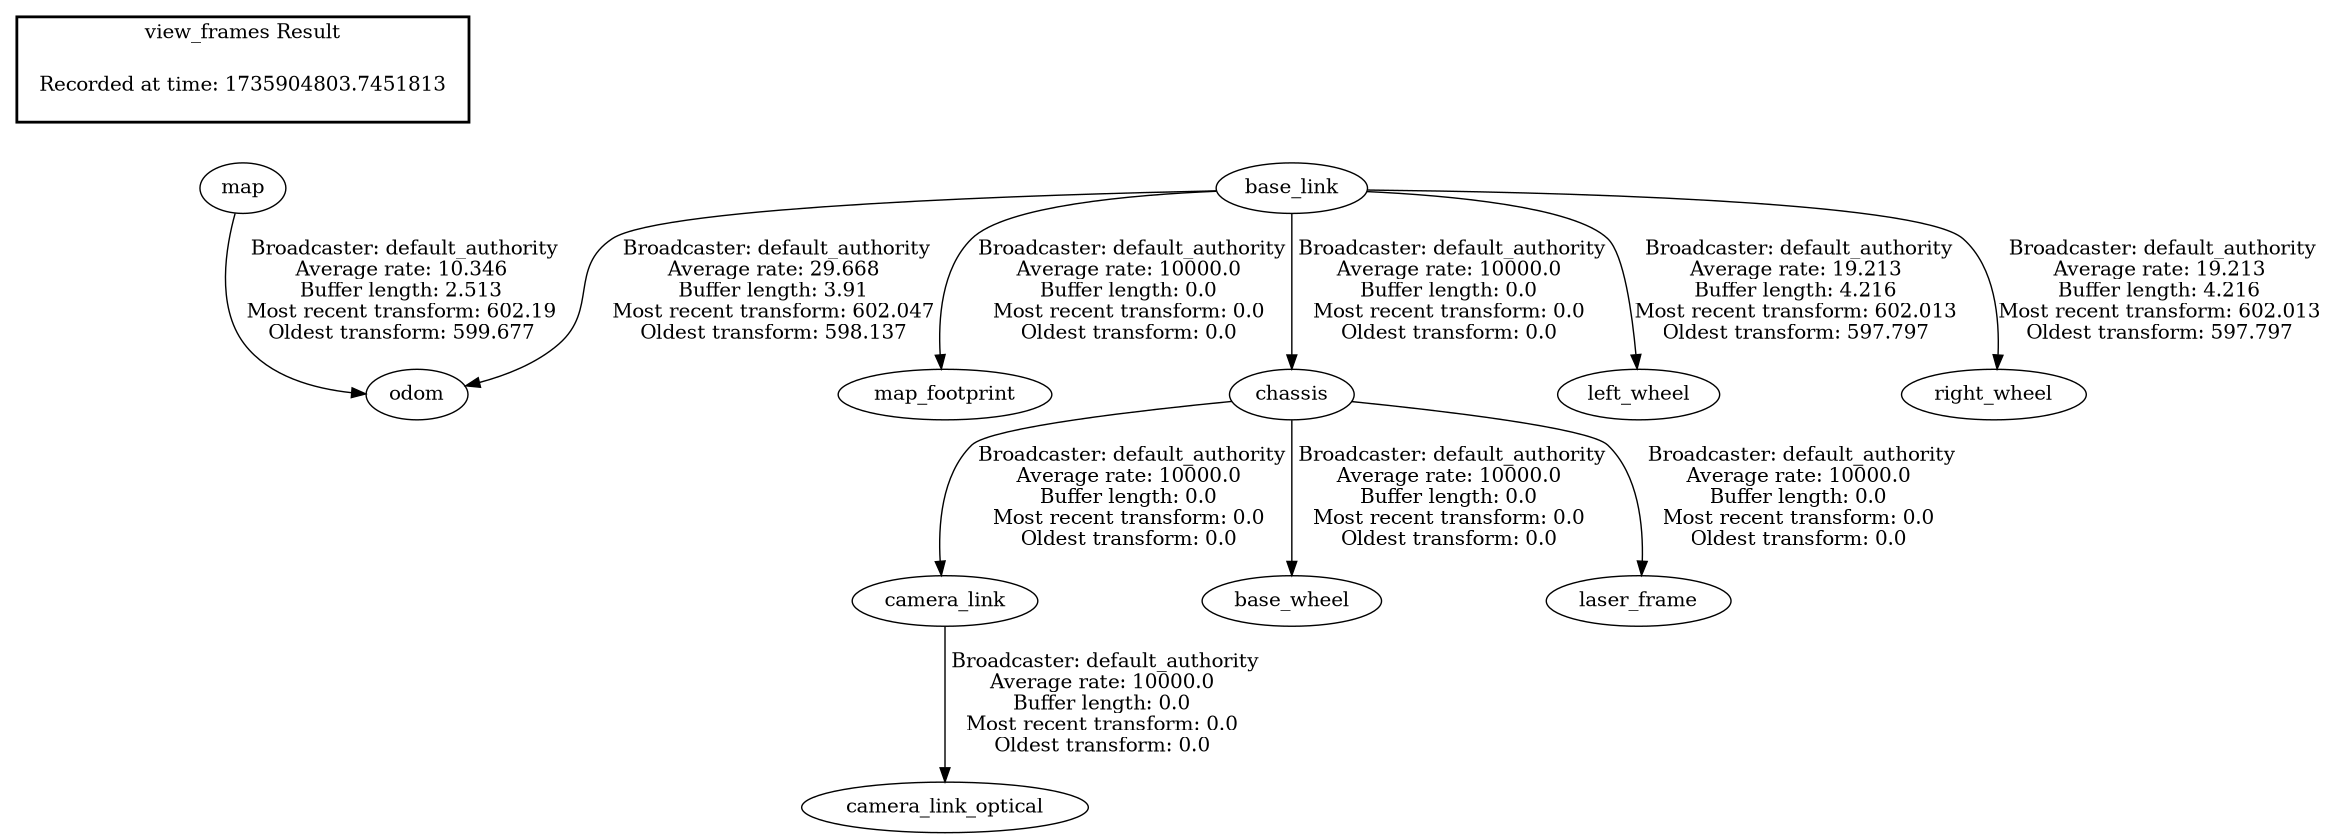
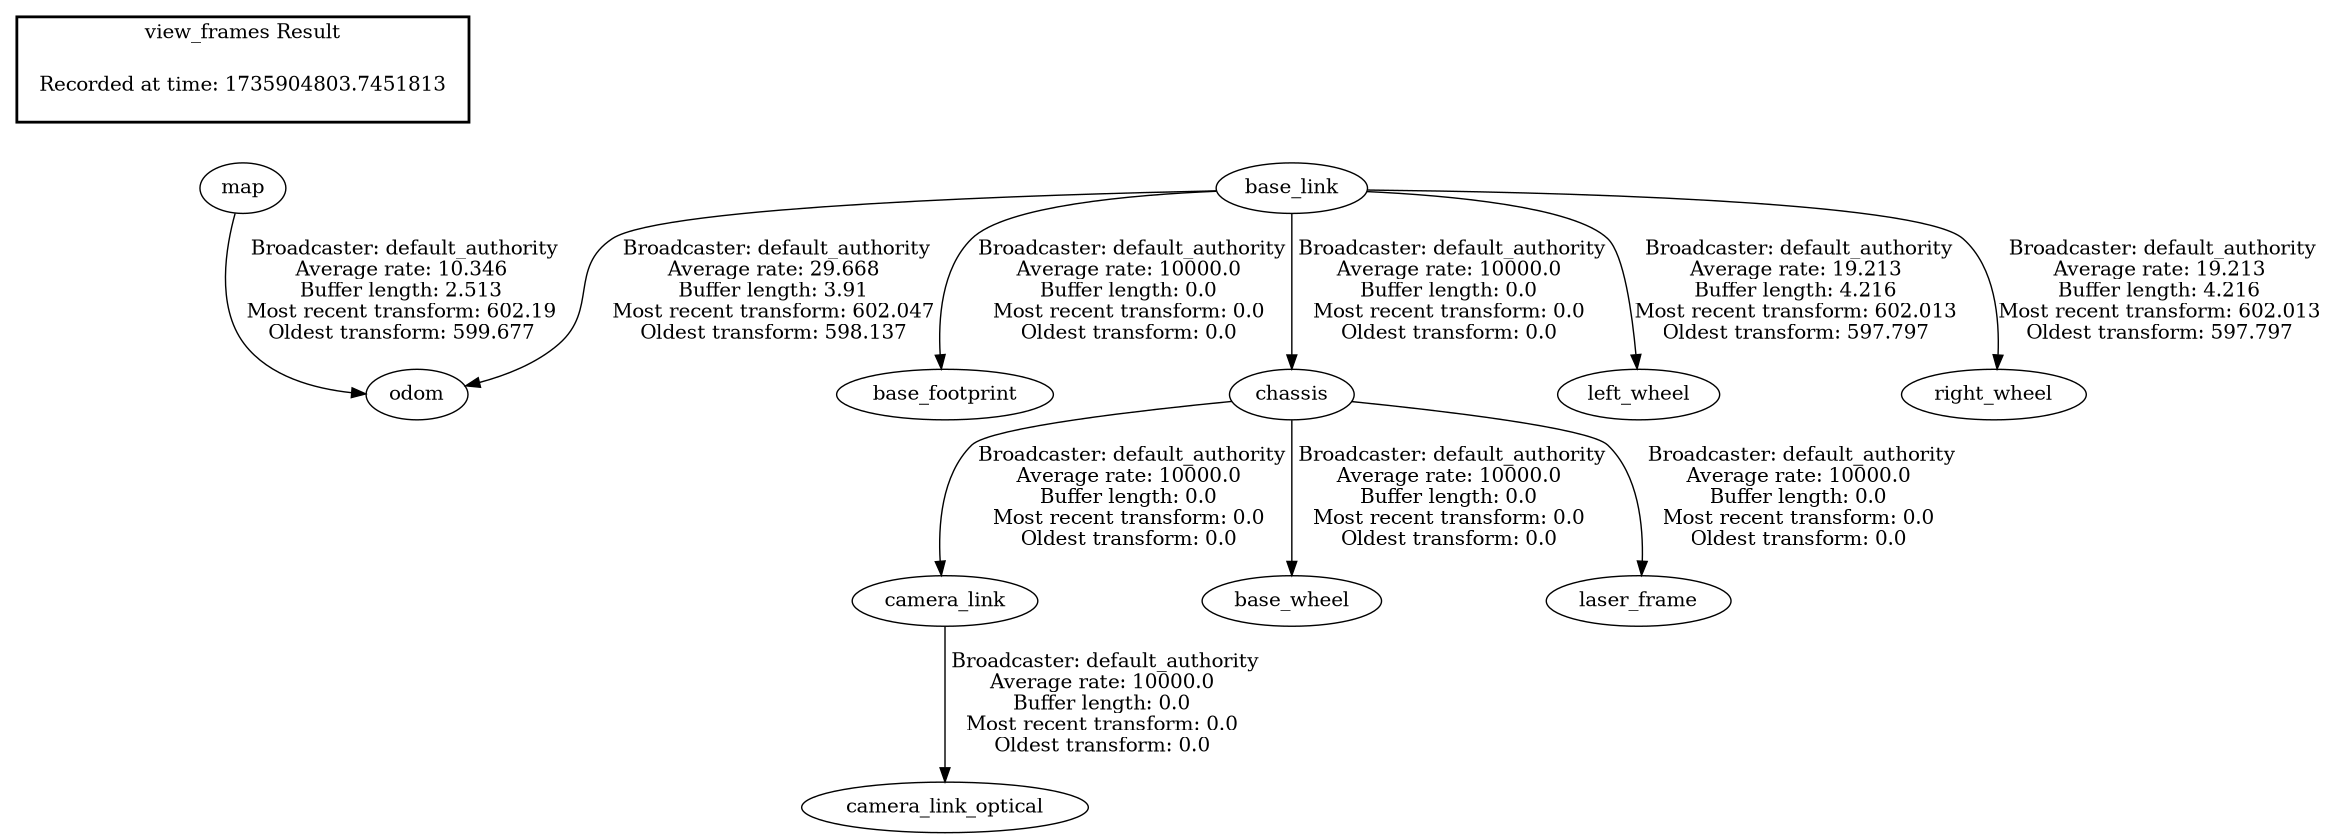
(945, 395) -> (945, 395)
